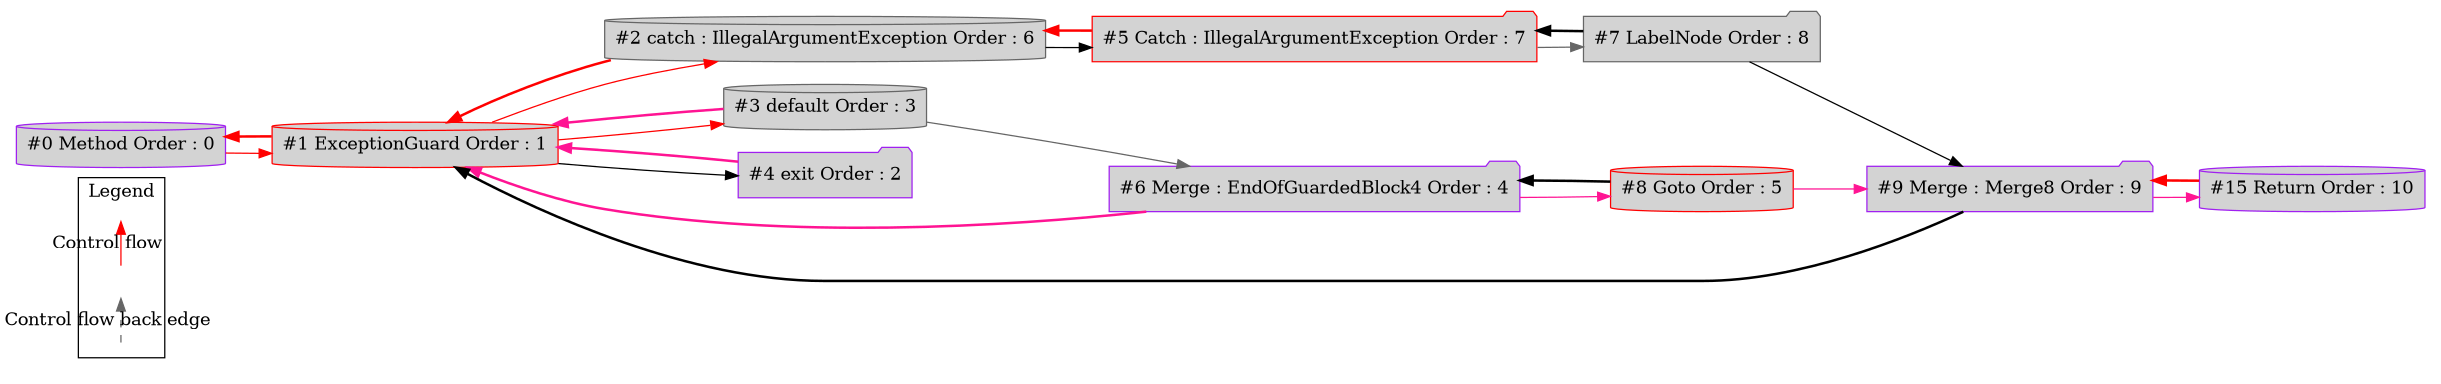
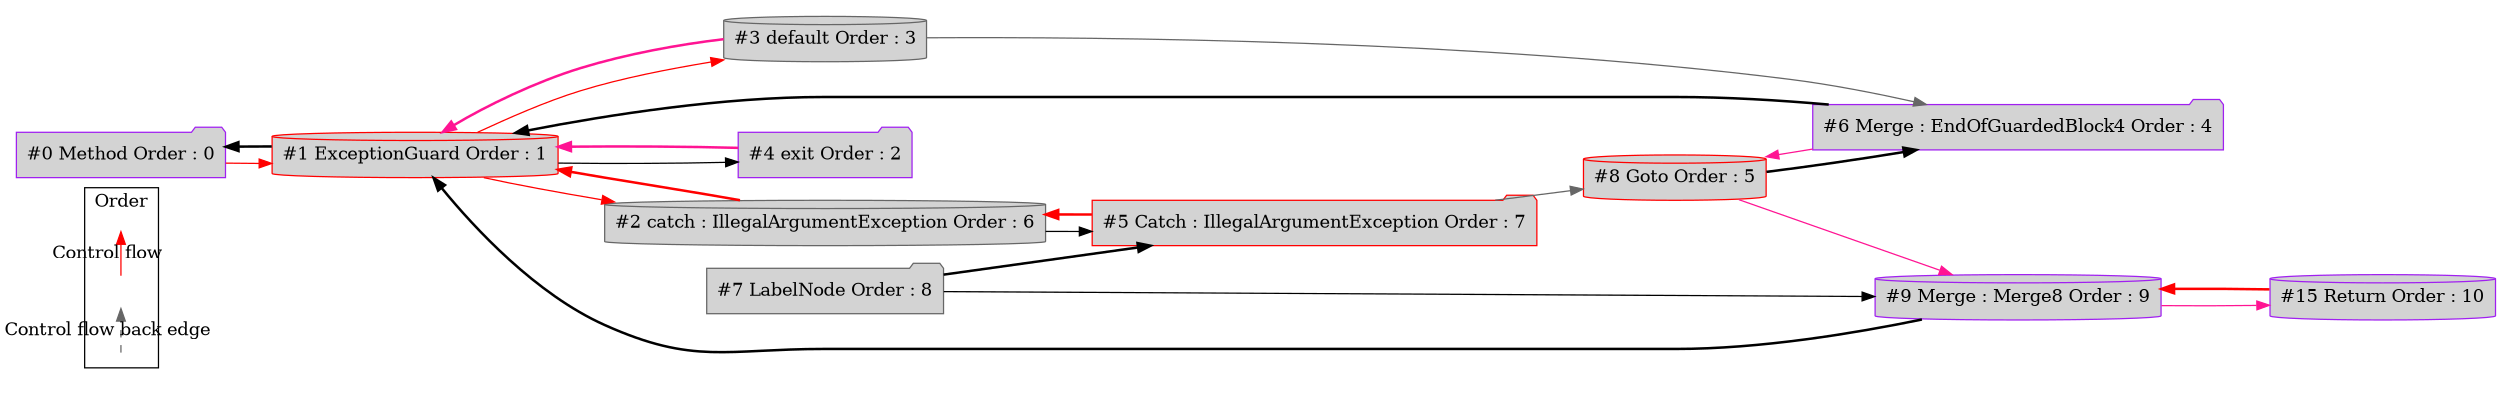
(1554, 47) -> (1533, 195)
(255, 136) -> (255, 146)
(121, 145) -> (121, 155)
(2010, 189) -> (2018, 297)
(122, 192) -> (122, 202)
(810, 227) -> (1177, 97)
